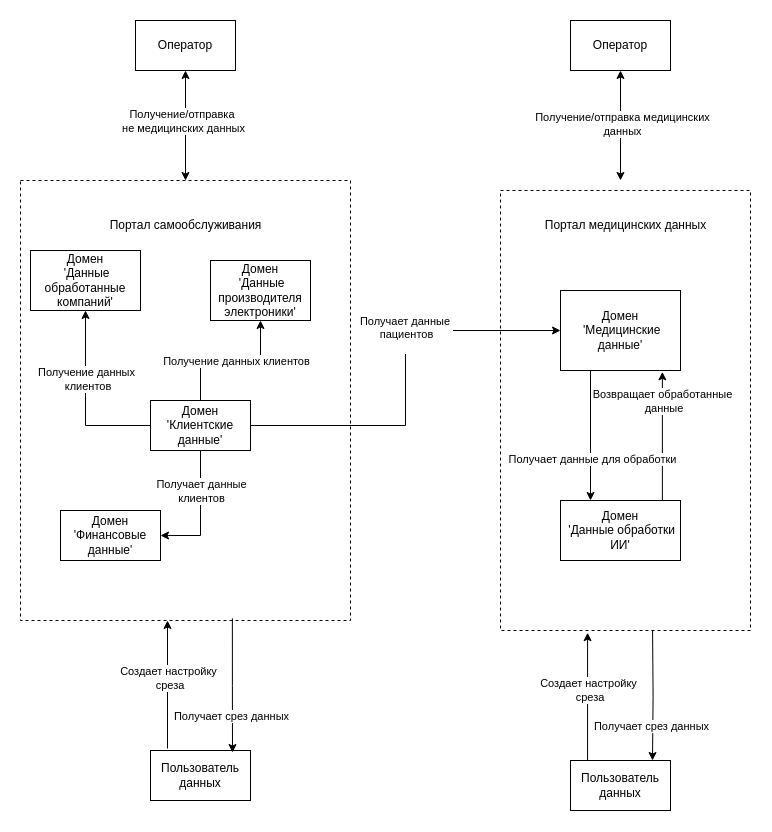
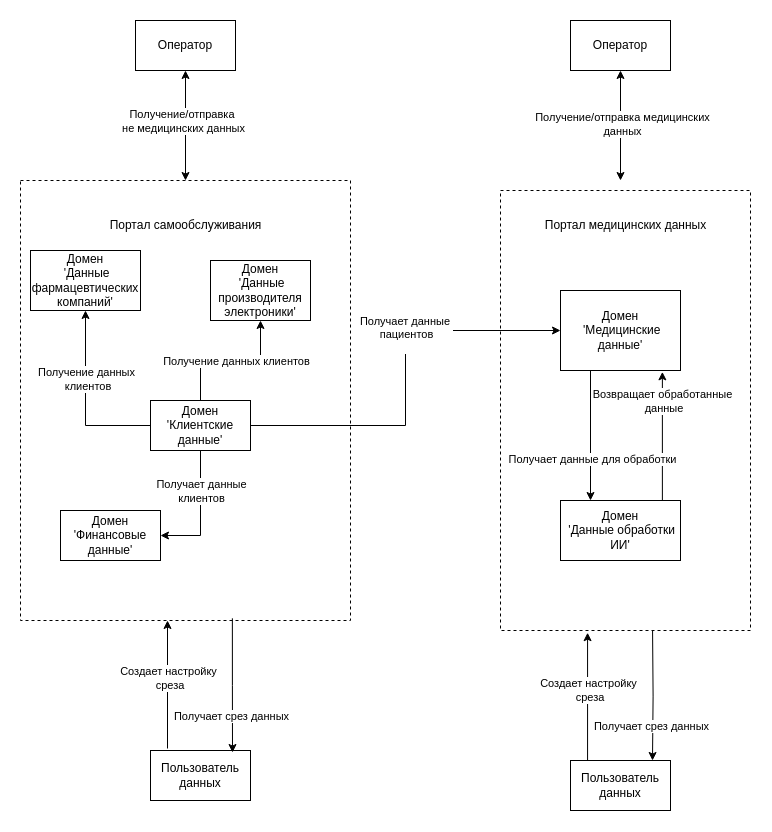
(86, 281) -> (86, 281)
